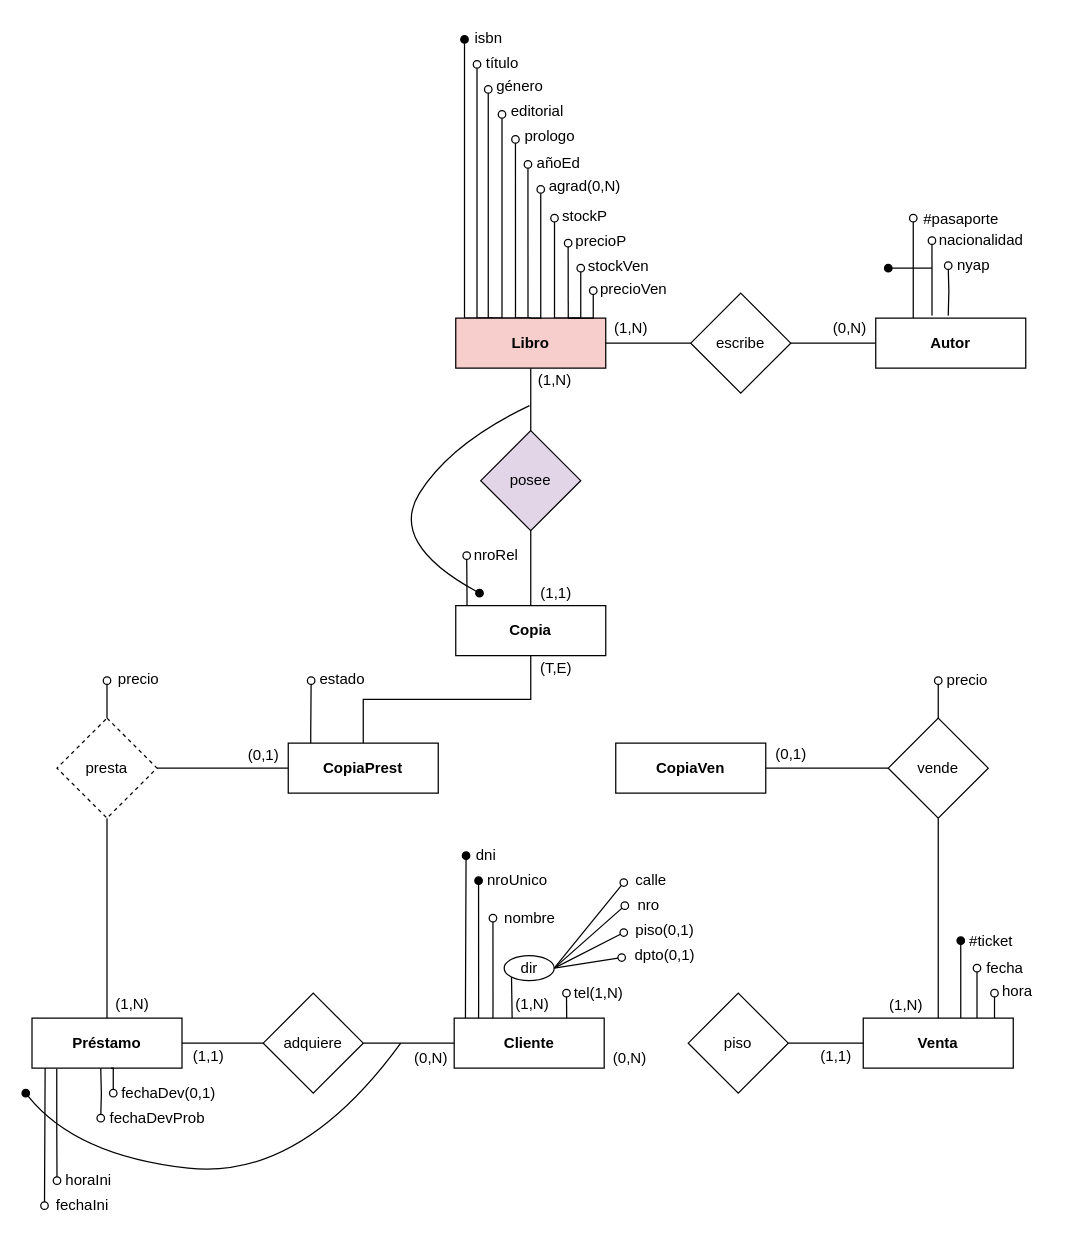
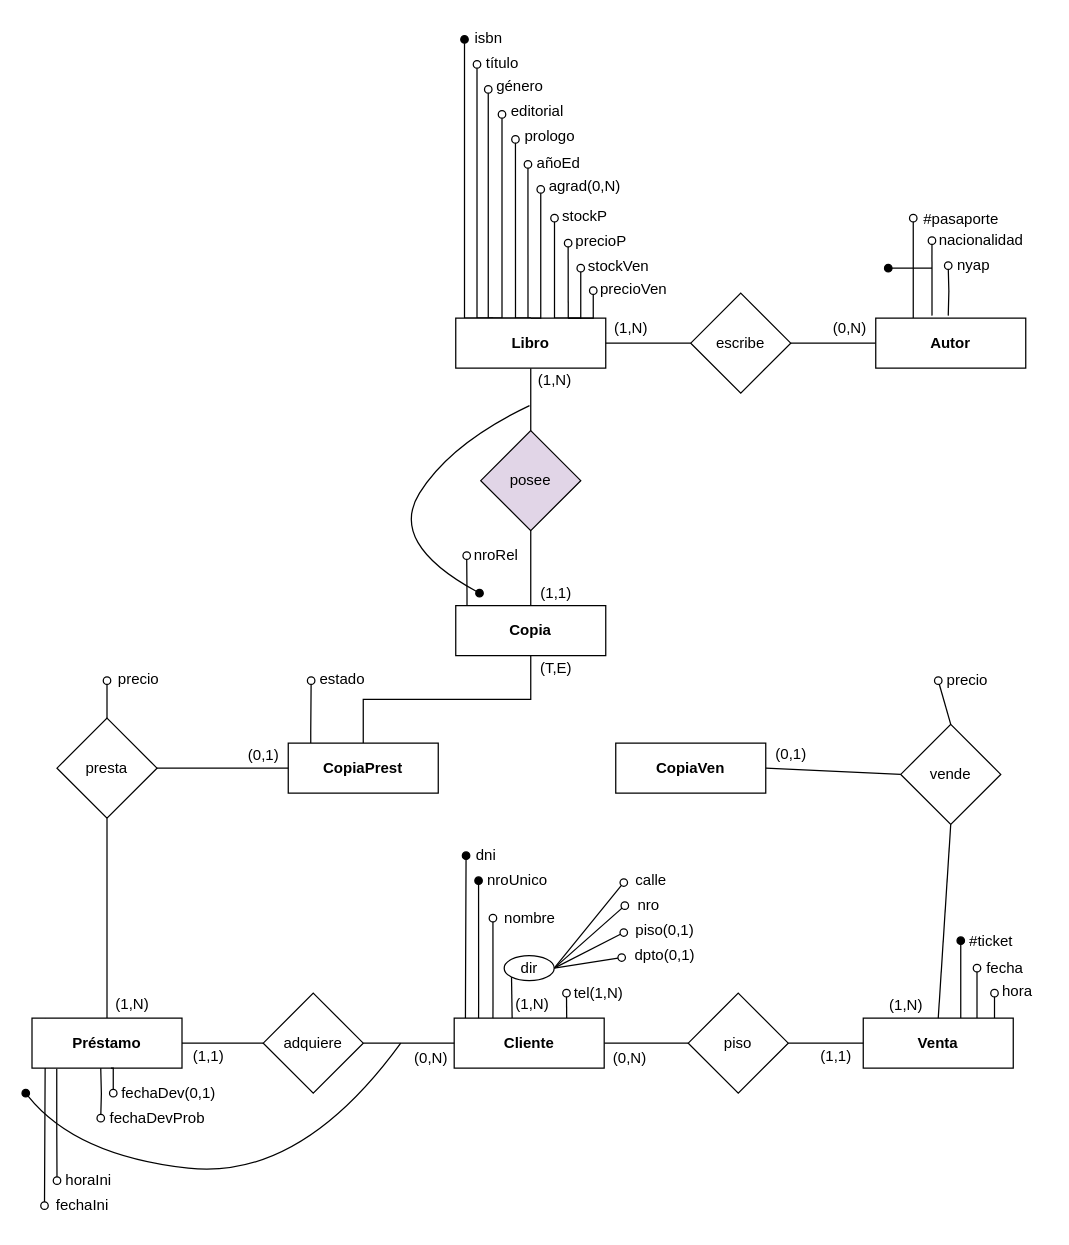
(531, 343) -> (531, 343)
(107, 768) -> (107, 768)
(938, 768) -> (951, 774)
none -> (646, 1043)
